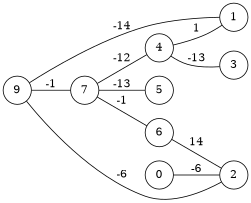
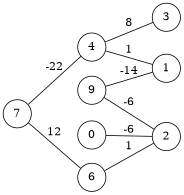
(122, 58) -> (55, 67)
(197, 58) -> (129, 23)
(51, 90) -> none
(159, 90) -> none
(122, 101) -> (55, 132)
(197, 142) -> (129, 146)
